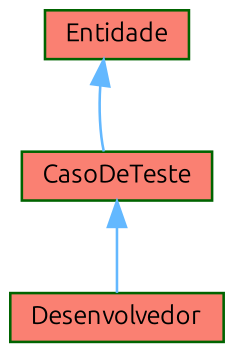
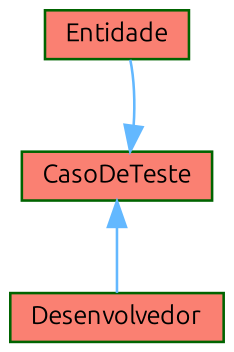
(100, 119) -> (134, 93)
